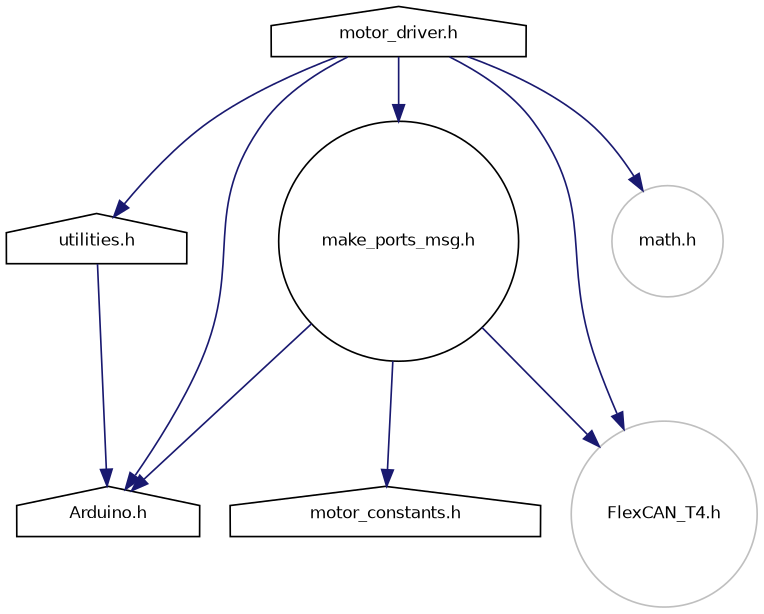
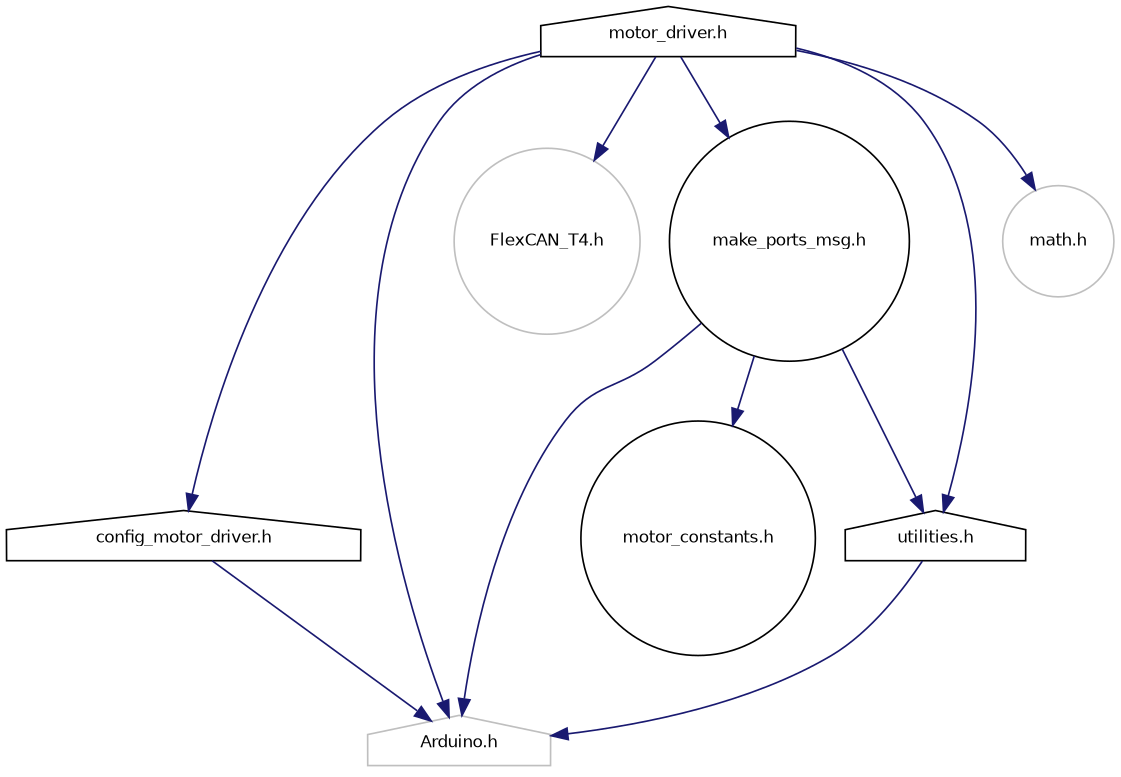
(535, 381) -> (879, 423)
(108, 514) -> (459, 743)
(385, 514) -> (698, 538)
none -> (184, 538)
